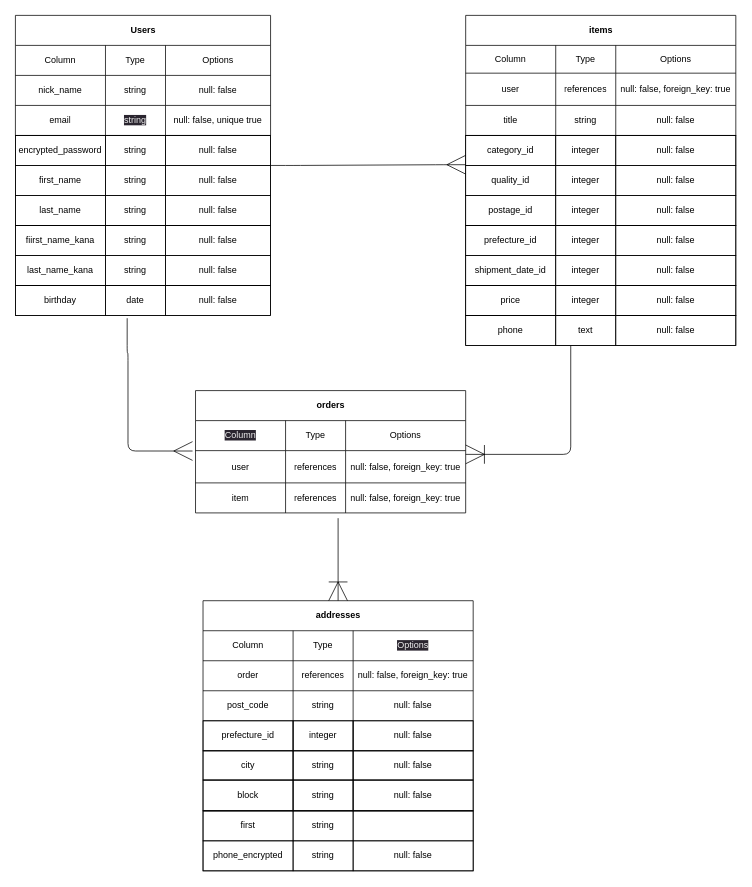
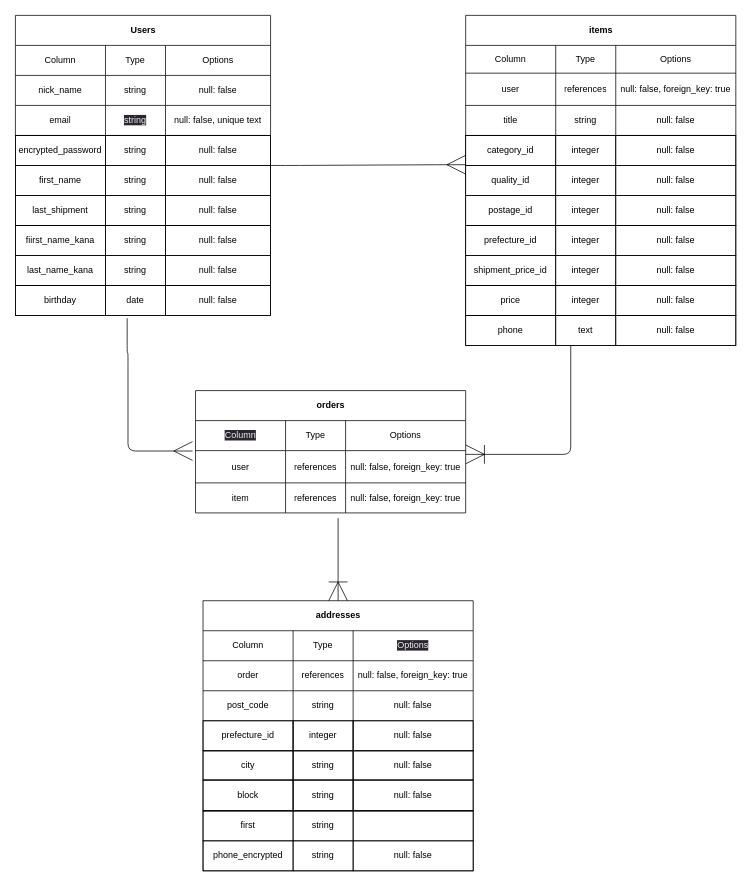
(218, 120) -> (218, 120)
(60, 210) -> (60, 210)
(510, 270) -> (510, 270)
